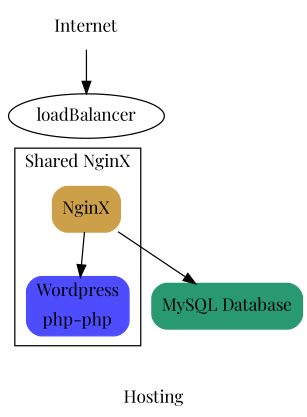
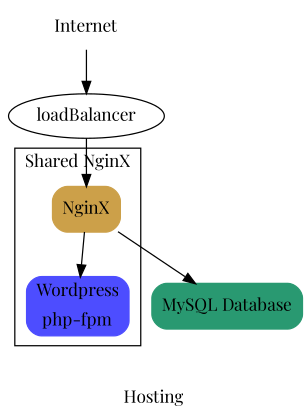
none -> (86, 156)
(78, 320) -> (78, 320)
